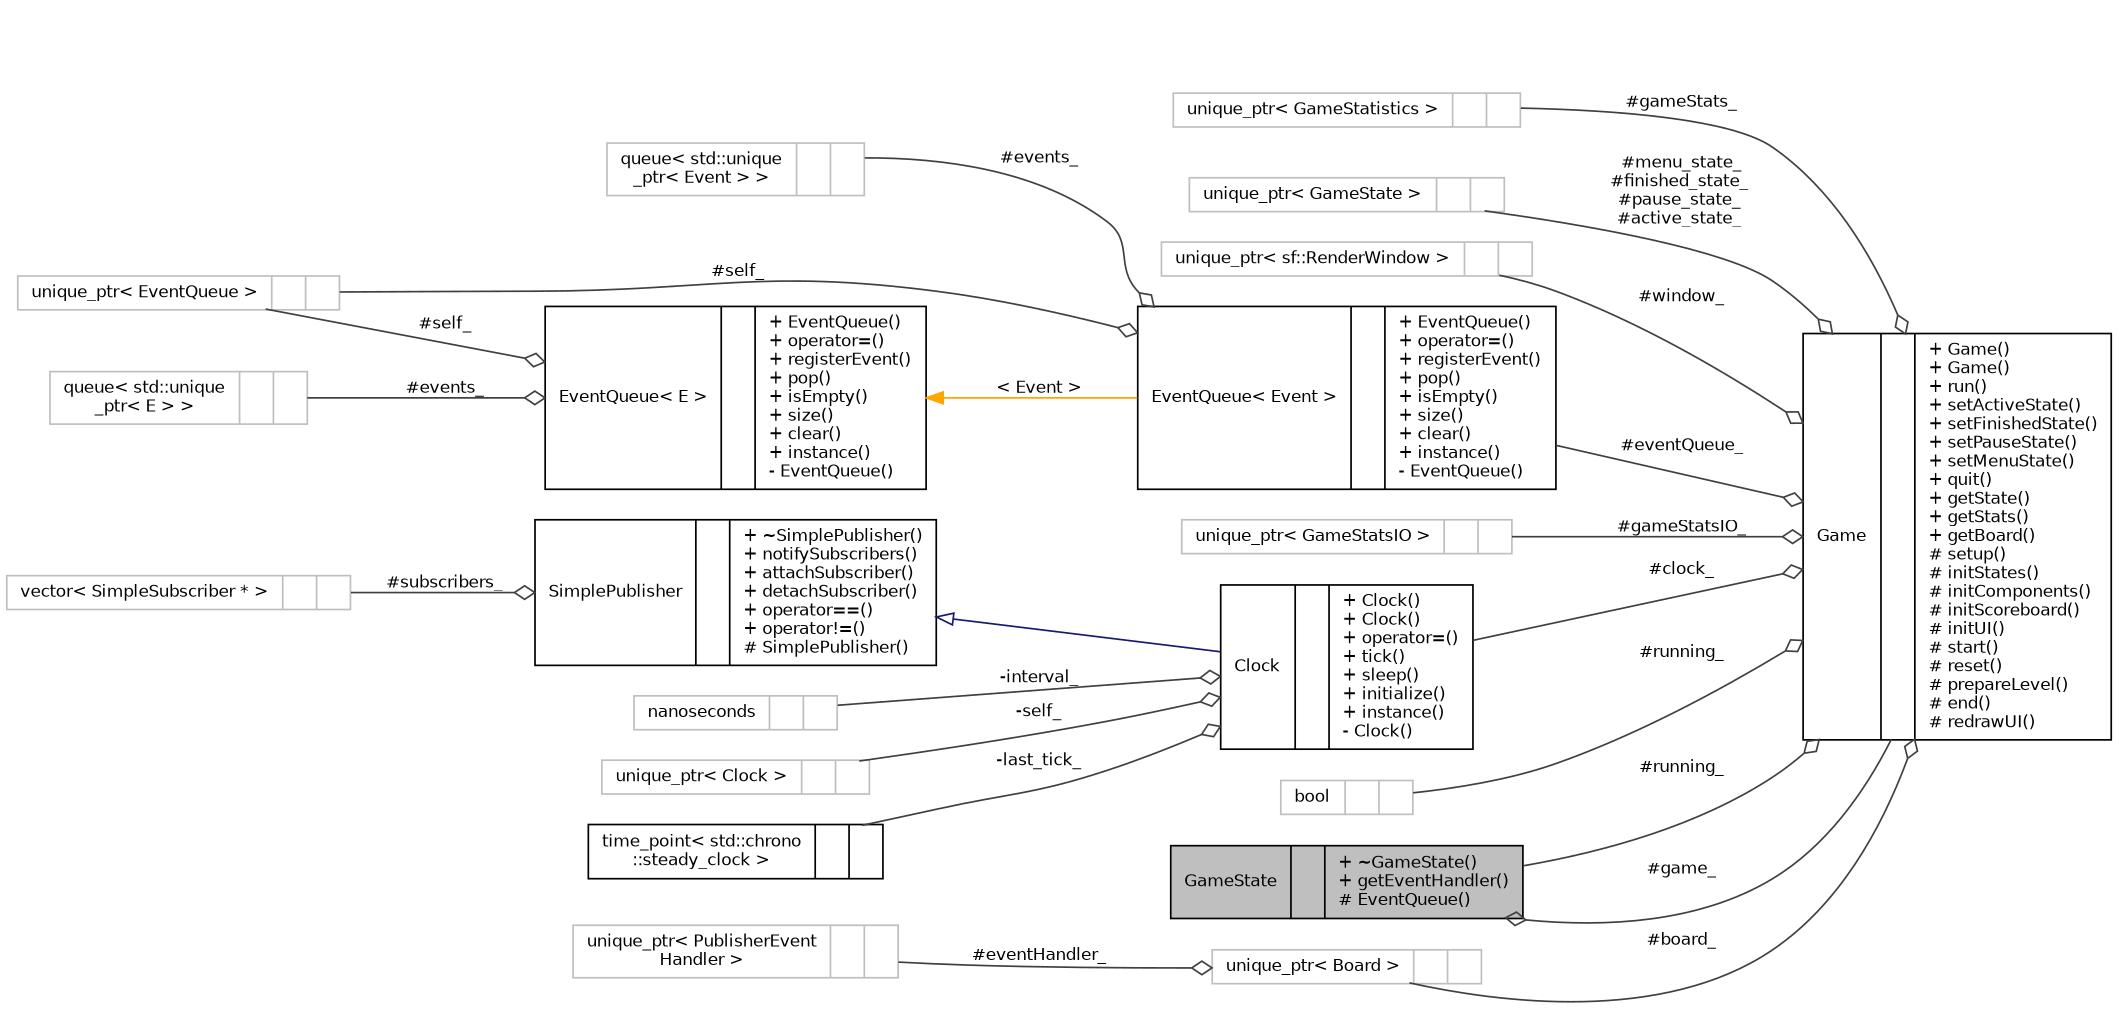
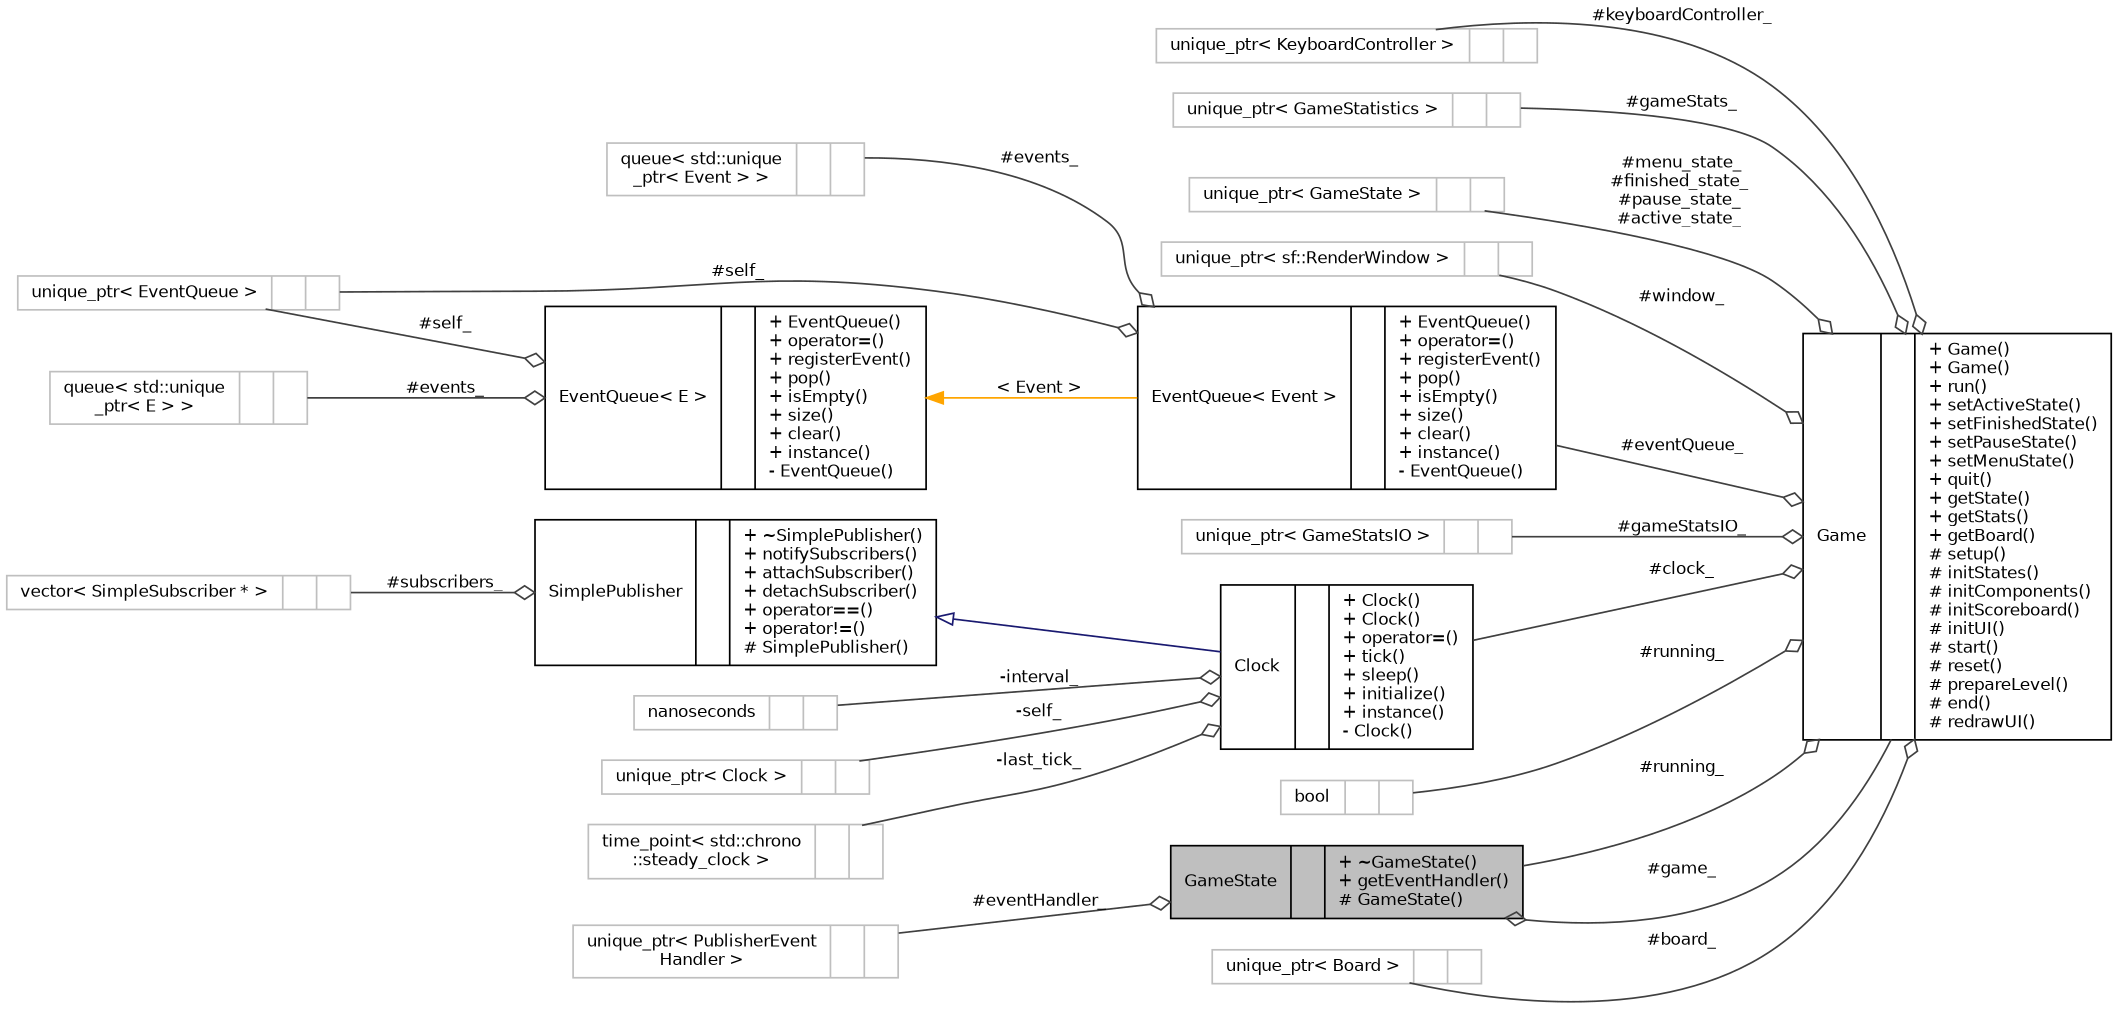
none -> (1347, 46)
(736, 852) -> (736, 852)
(1405, 900) -> (1401, 900)
(1045, 967) -> (1024, 919)
